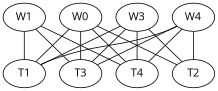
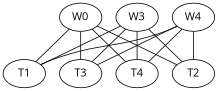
(24, 17) -> none
